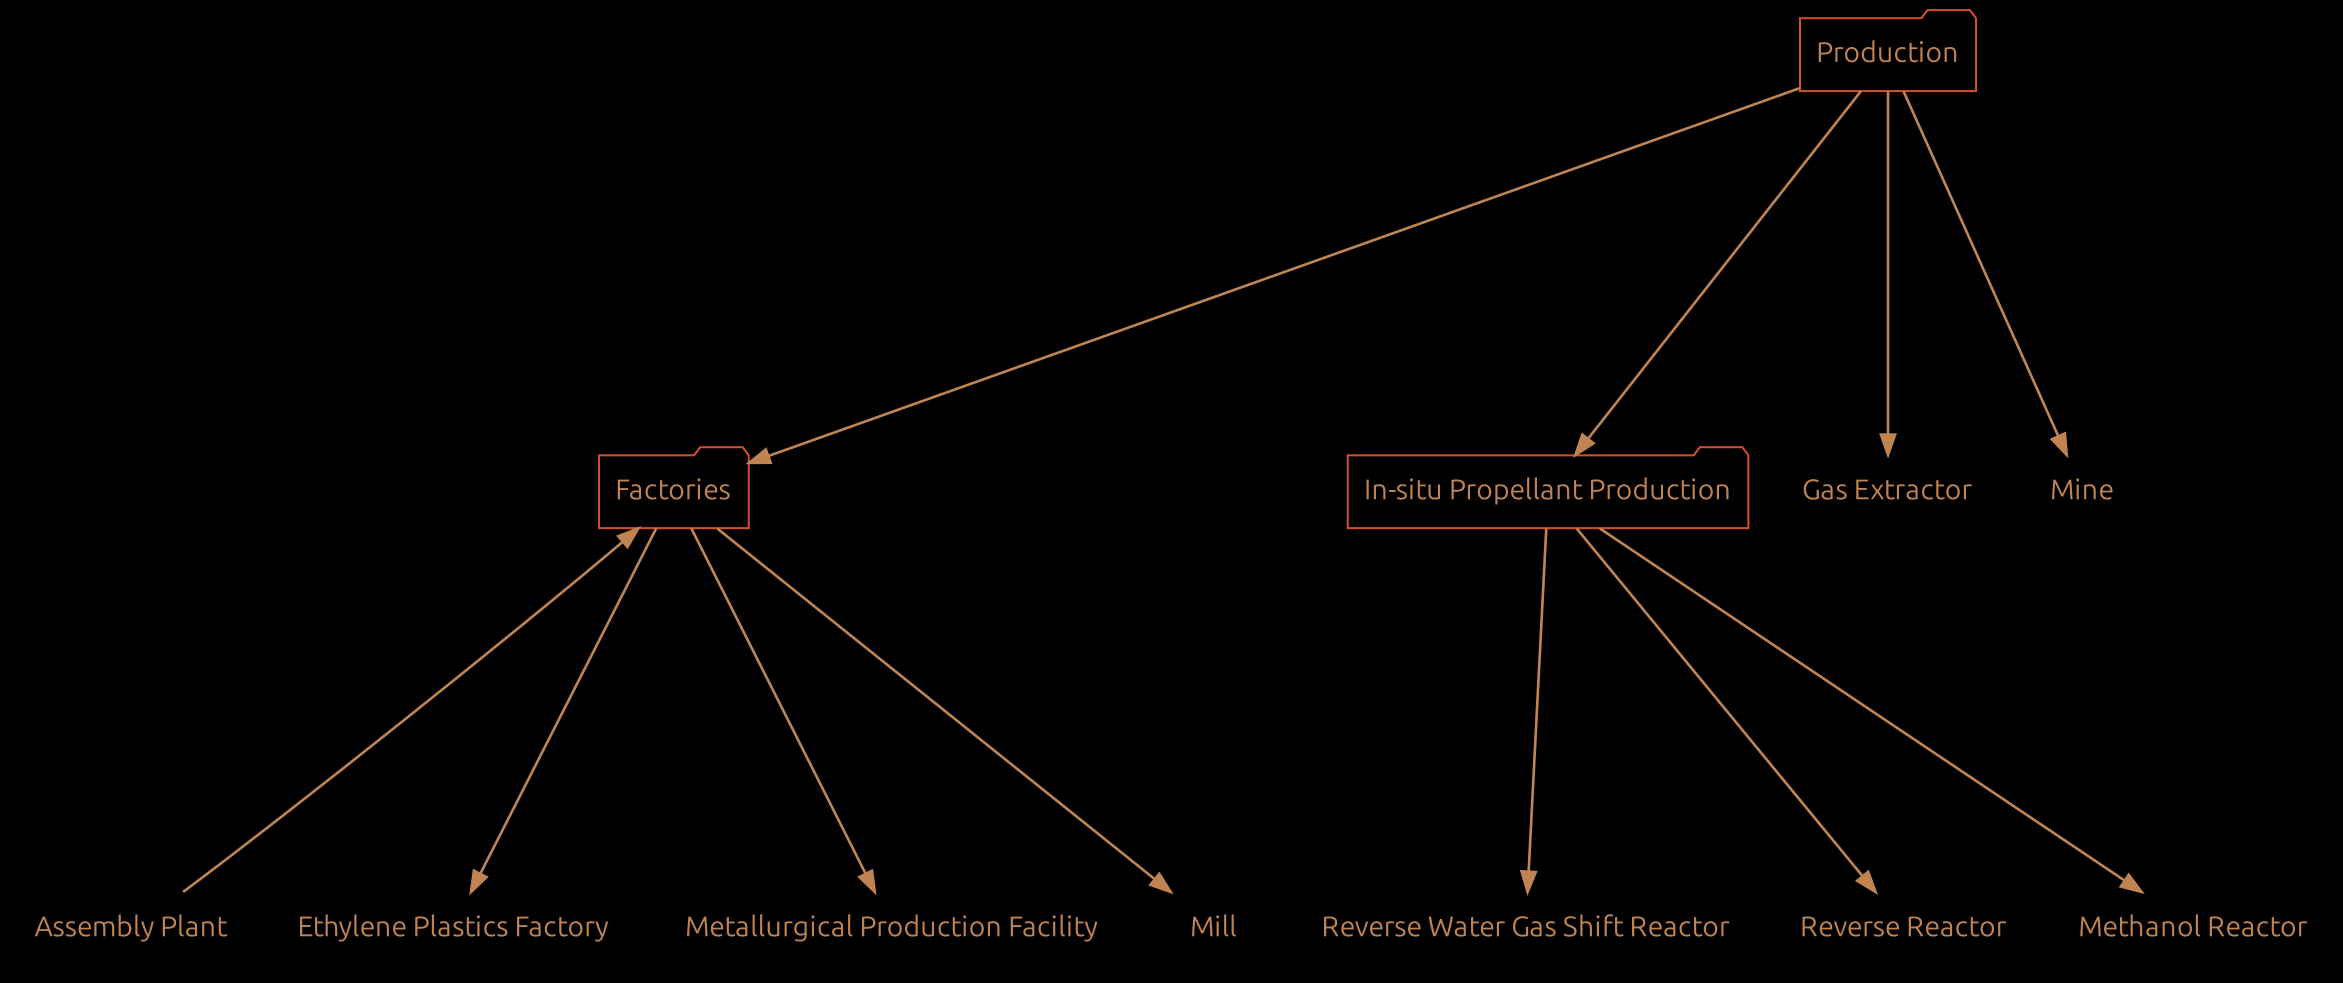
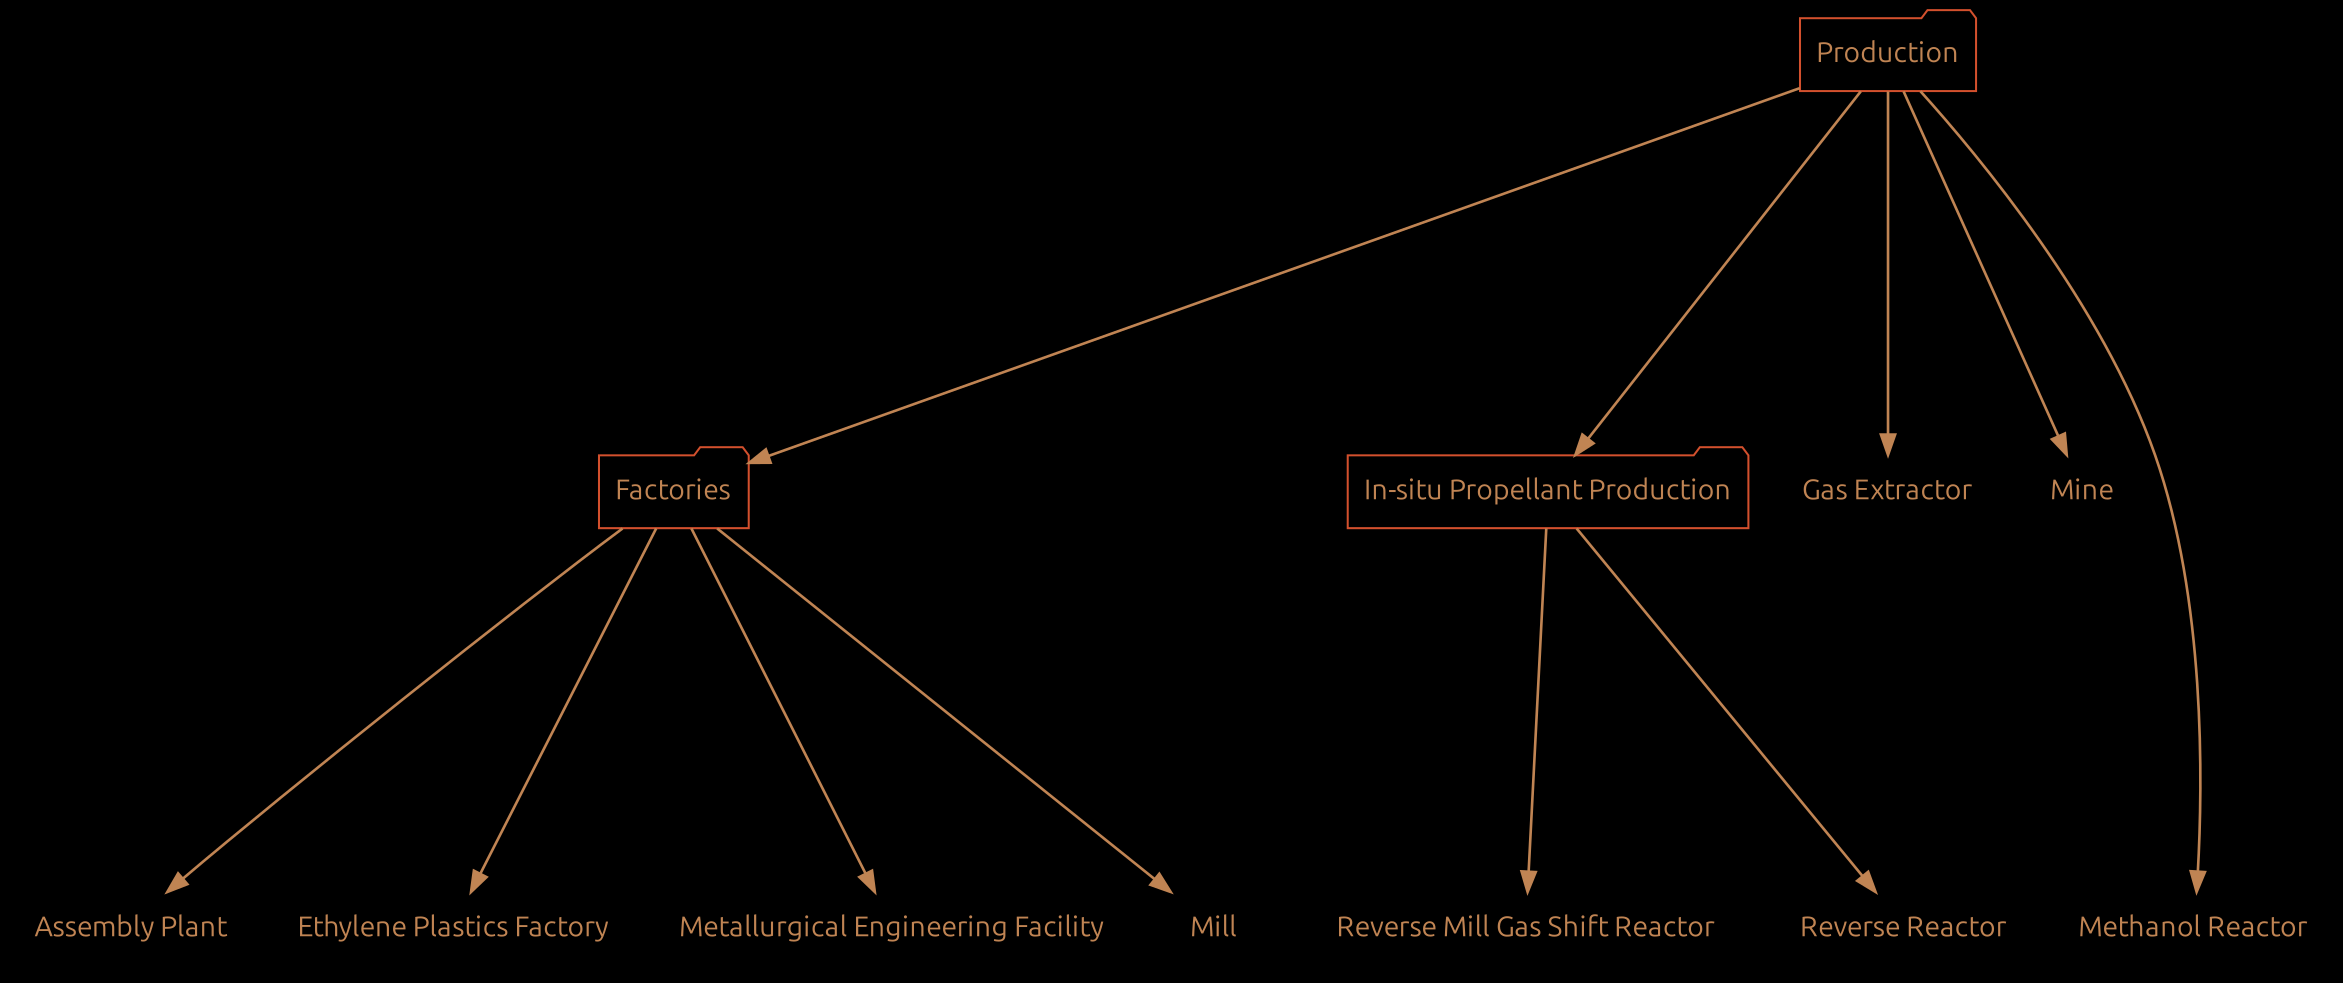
(1862, 704) -> (2152, 448)
(405, 719) -> (401, 701)
(892, 929) -> (892, 929)
(1526, 929) -> (1526, 929)
